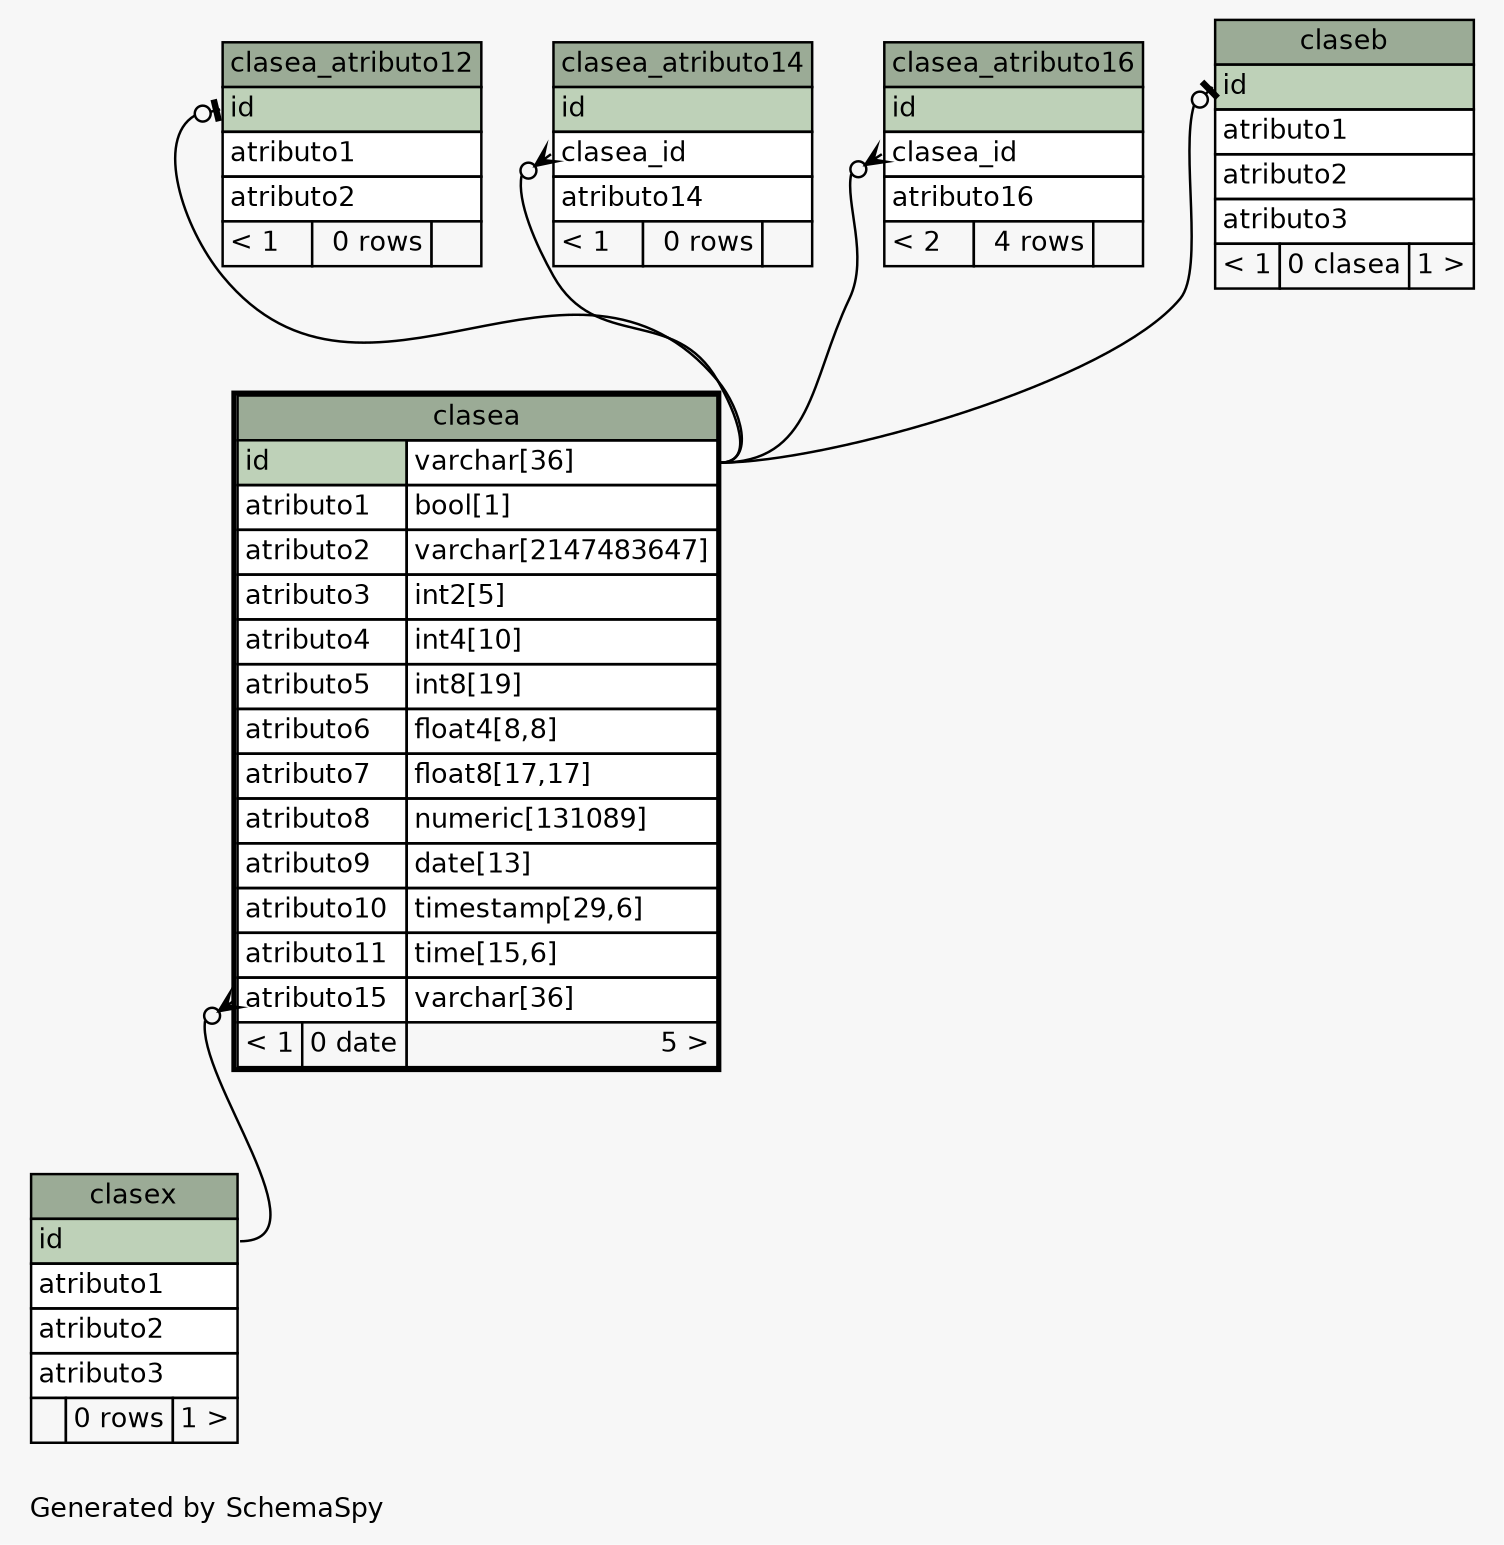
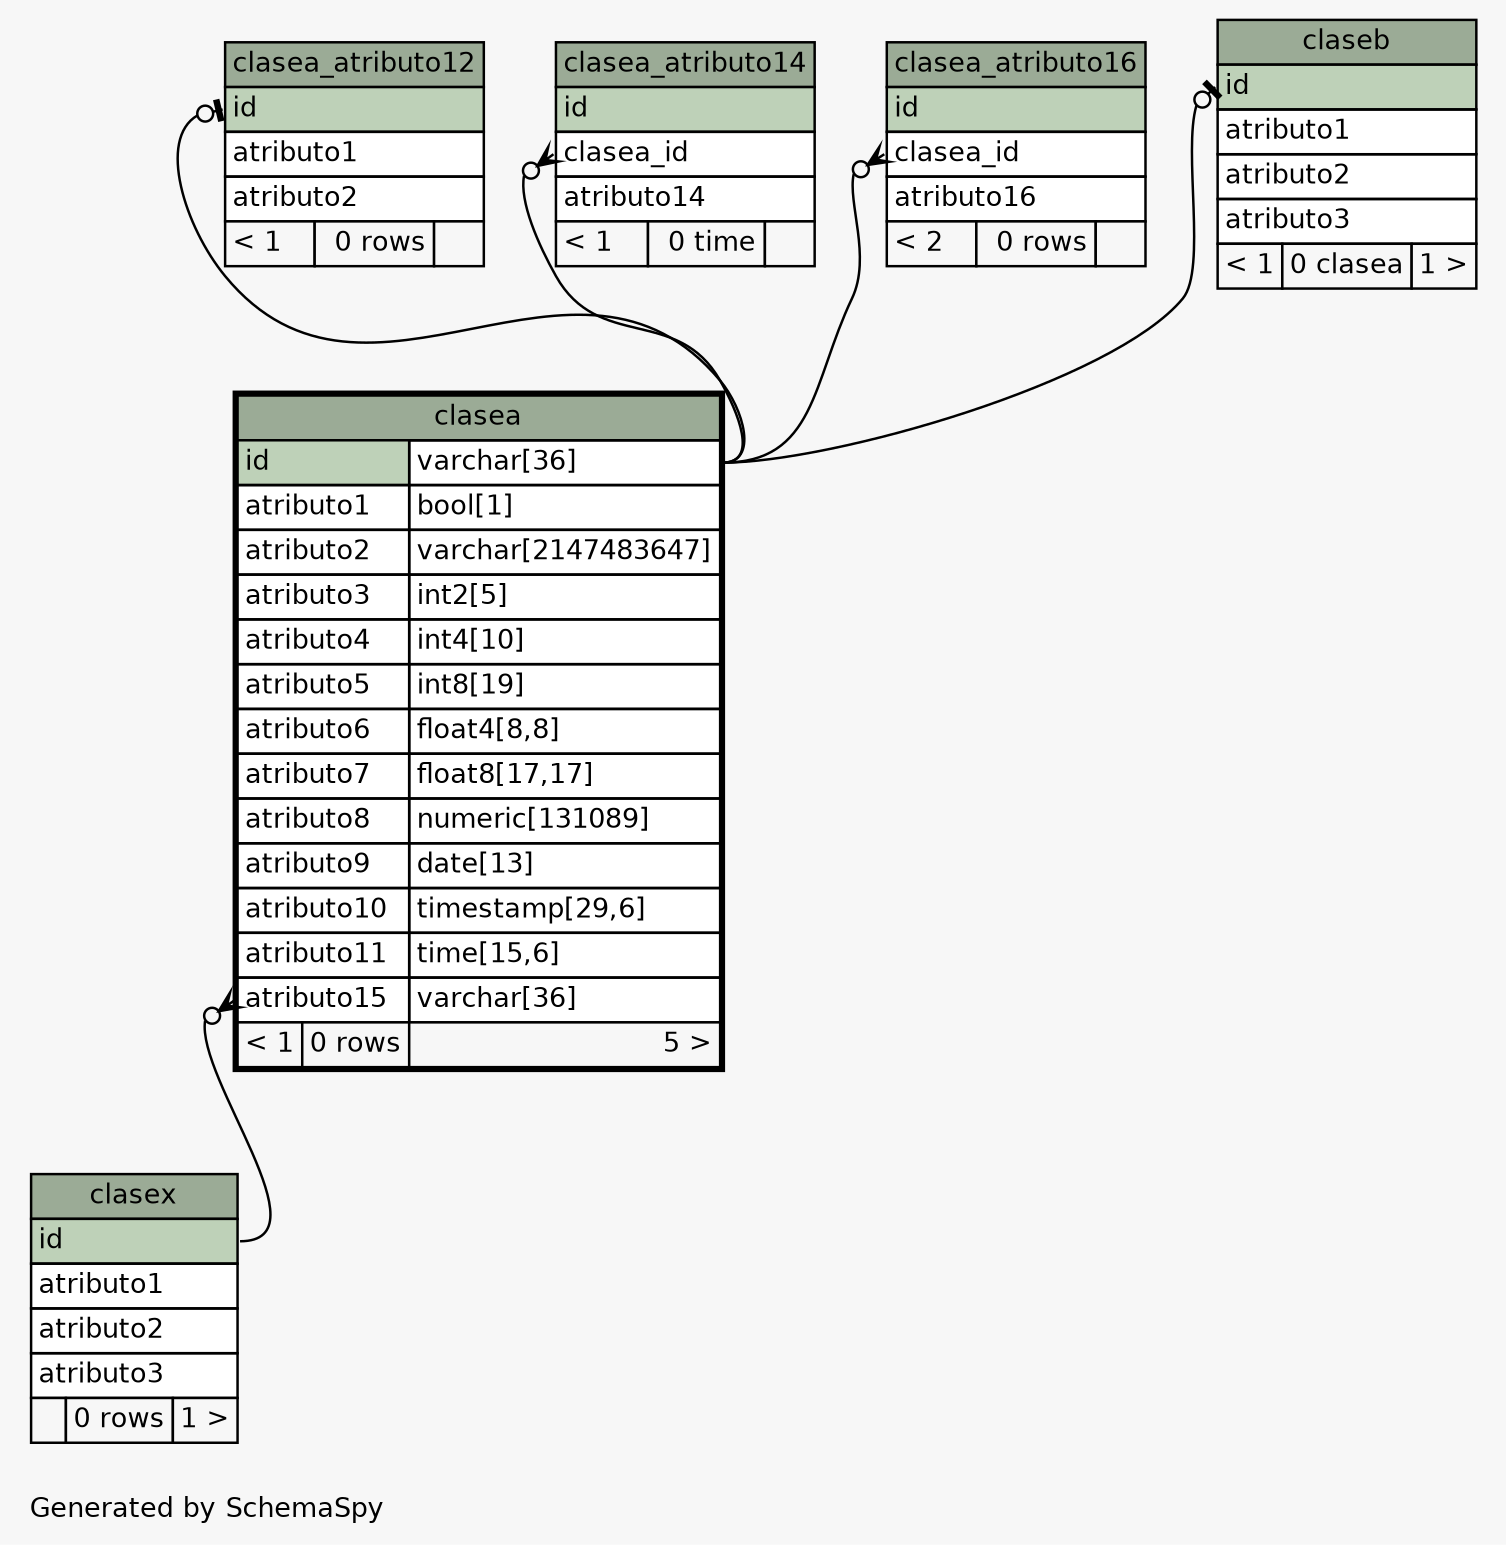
(709, 243) -> (713, 243)
(1040, 243) -> (1042, 243)
(354, 1044) -> (356, 1044)
